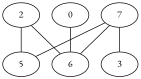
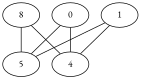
(21, 15) -> (21, 15)
(120, 15) -> (120, 15)
none -> (49, 37)
(70, 64) -> (70, 64)
(120, 64) -> none
